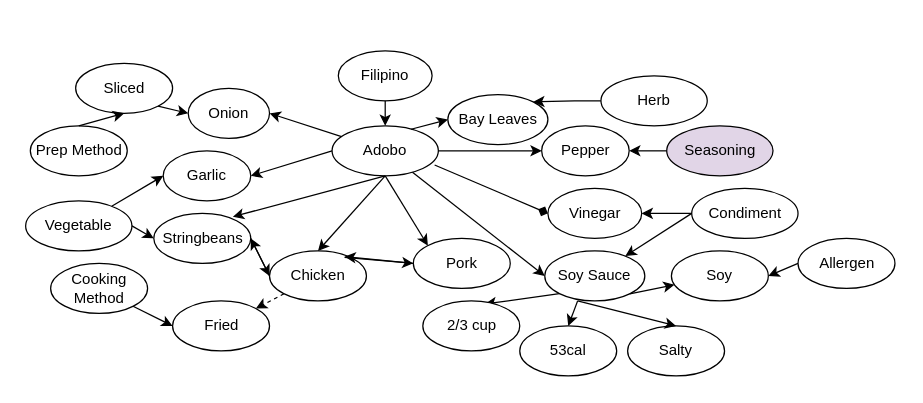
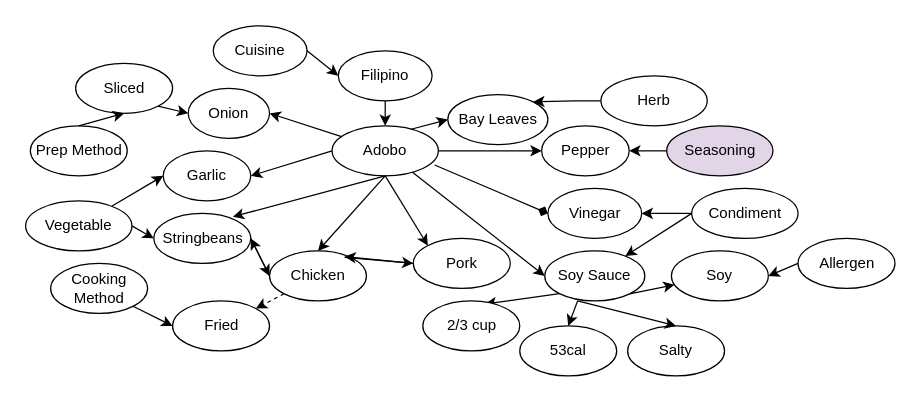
none -> (260, 51)
none -> (319, 61)
